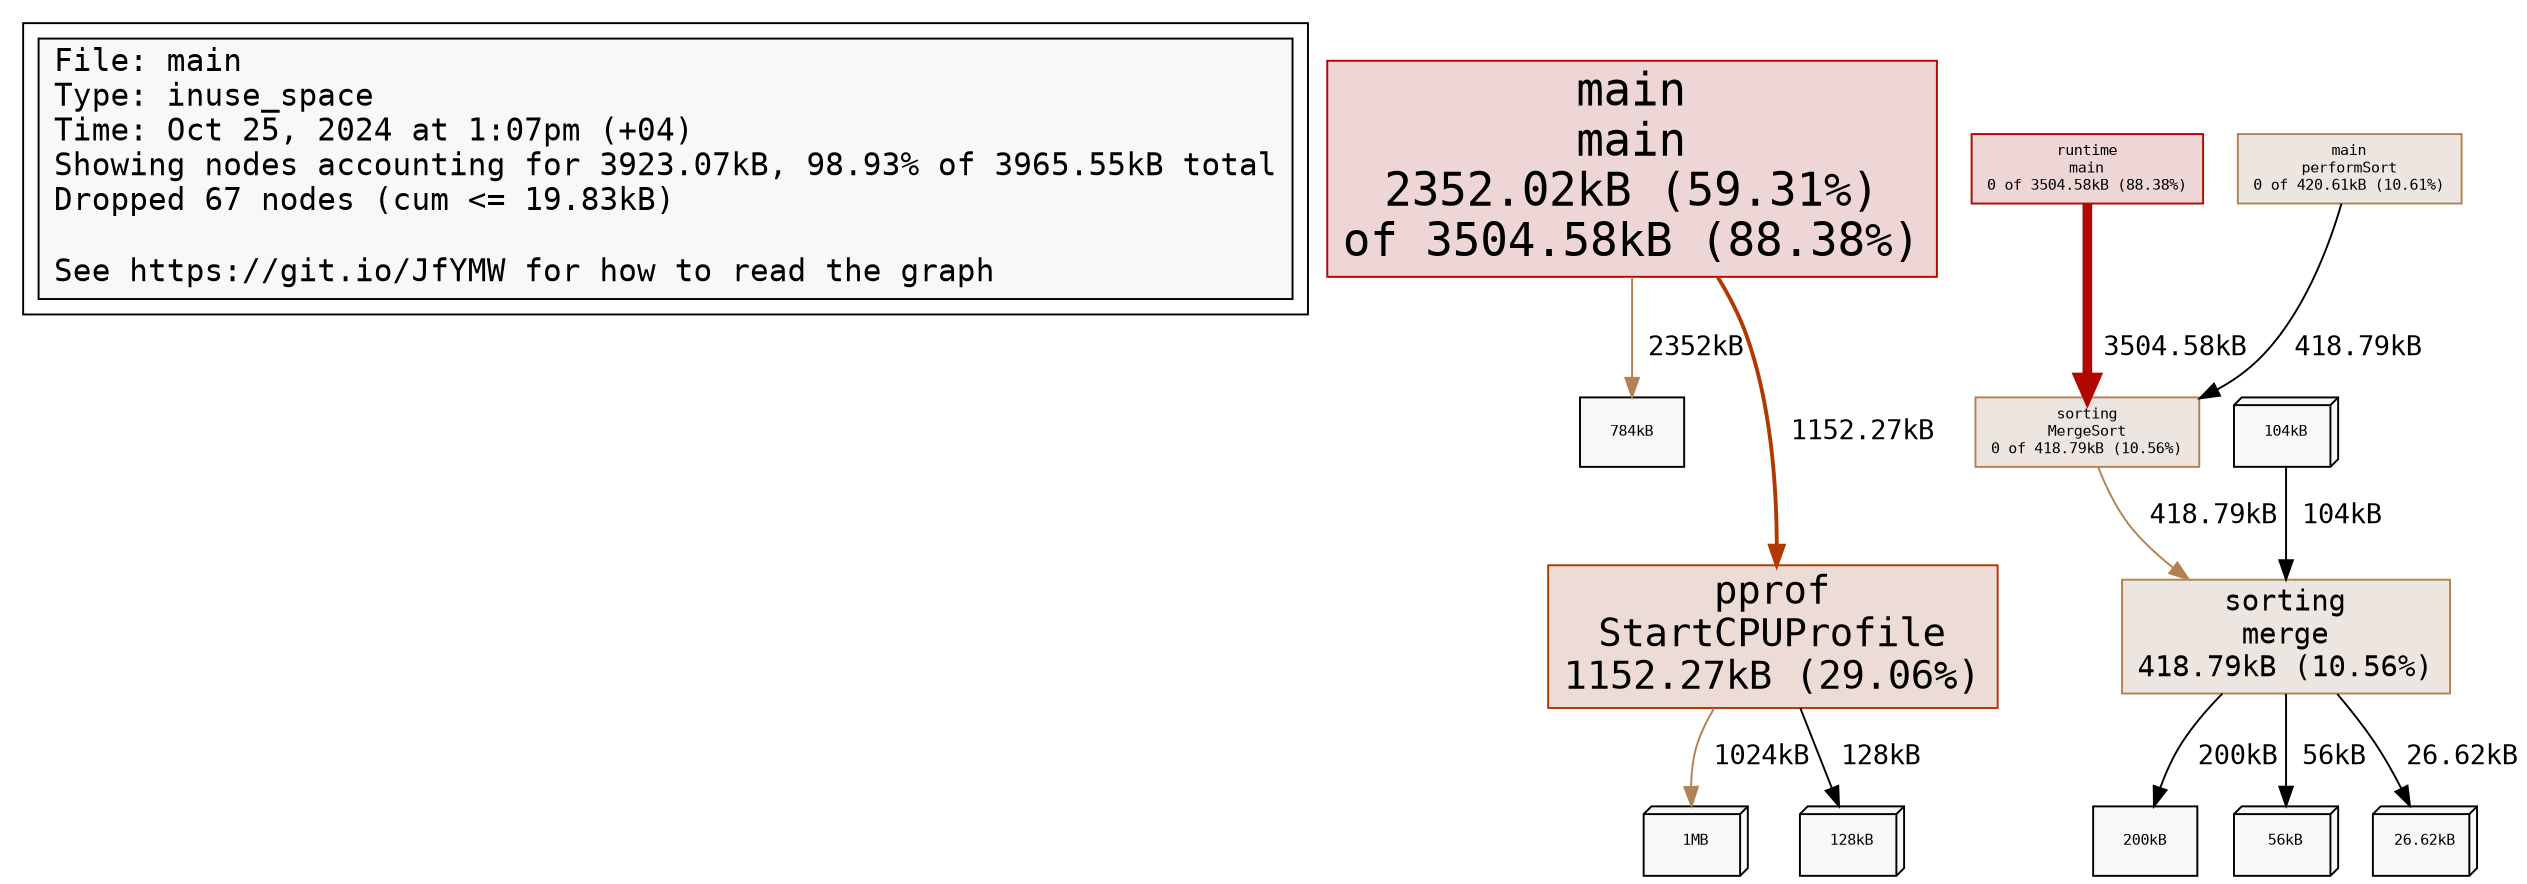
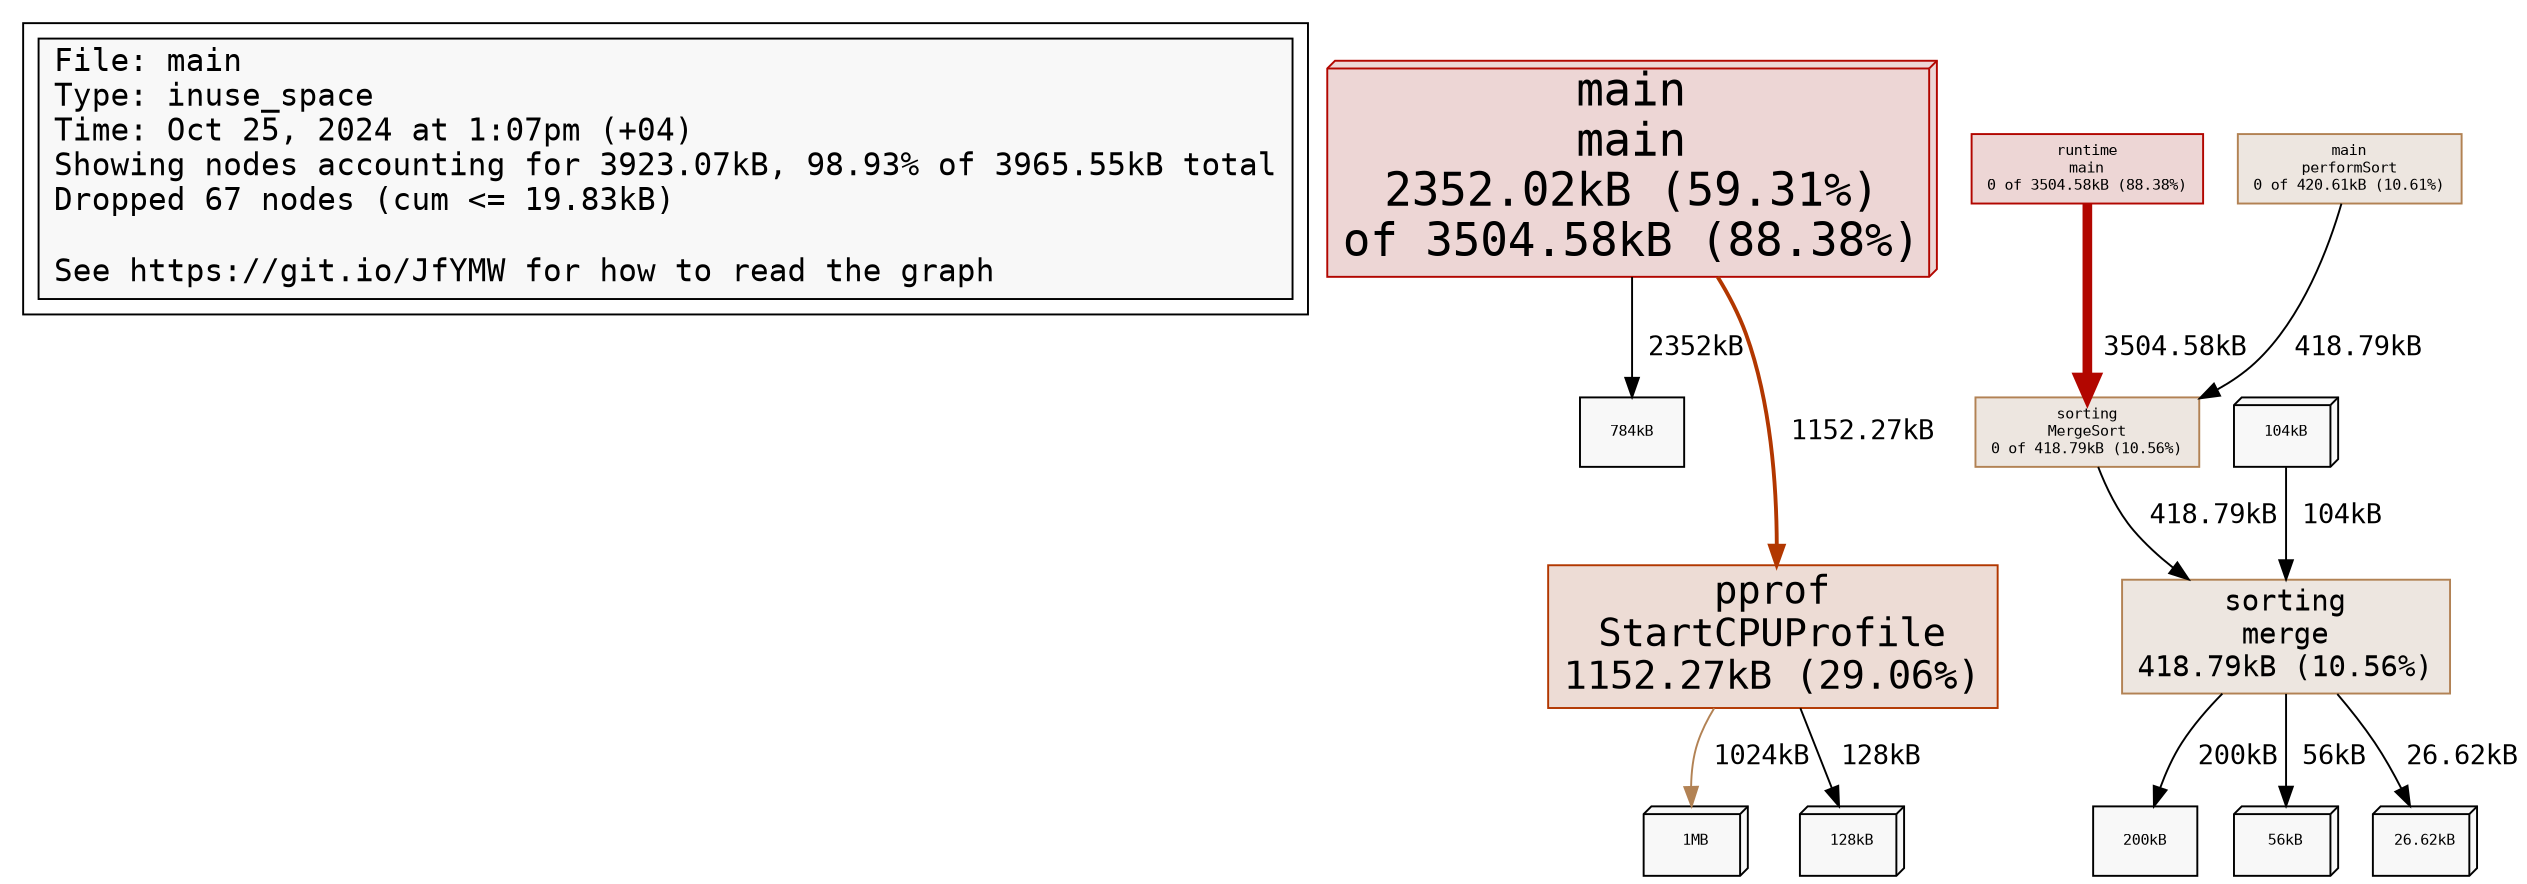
(1632, 169) -> (1632, 169)
(1632, 327) -> (1632, 327)
(2128, 523) -> (2128, 523)
